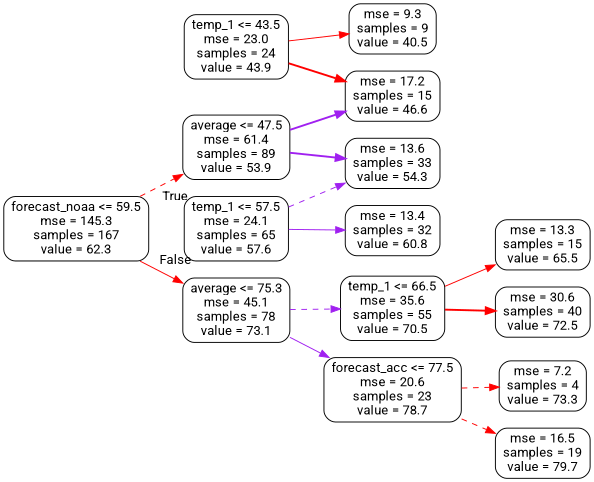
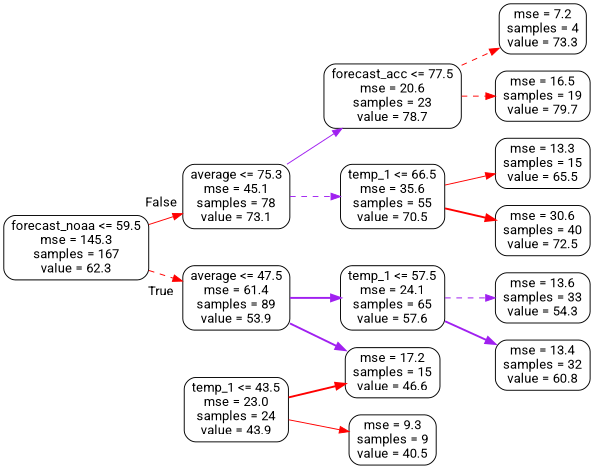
(313, 155) -> (310, 298)
(312, 230) -> (466, 331)
